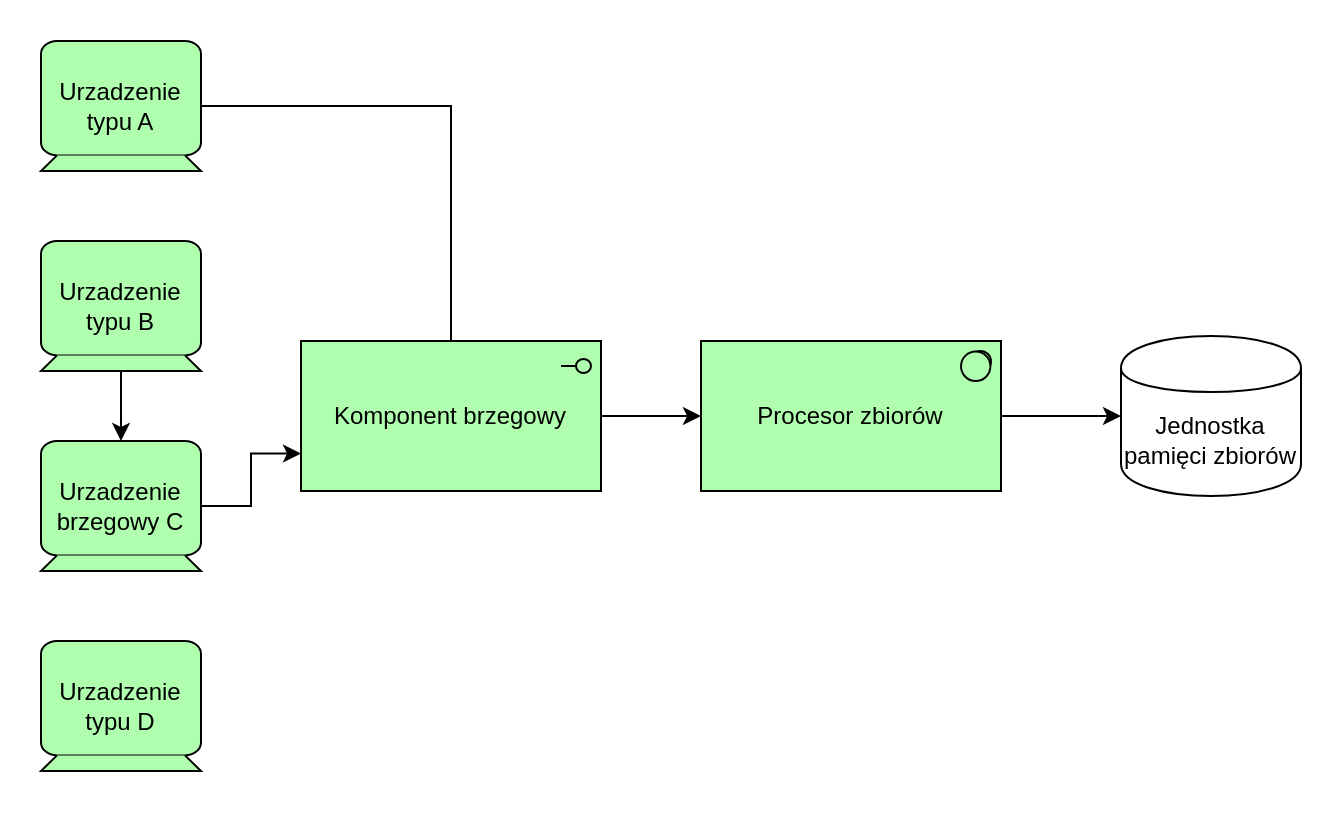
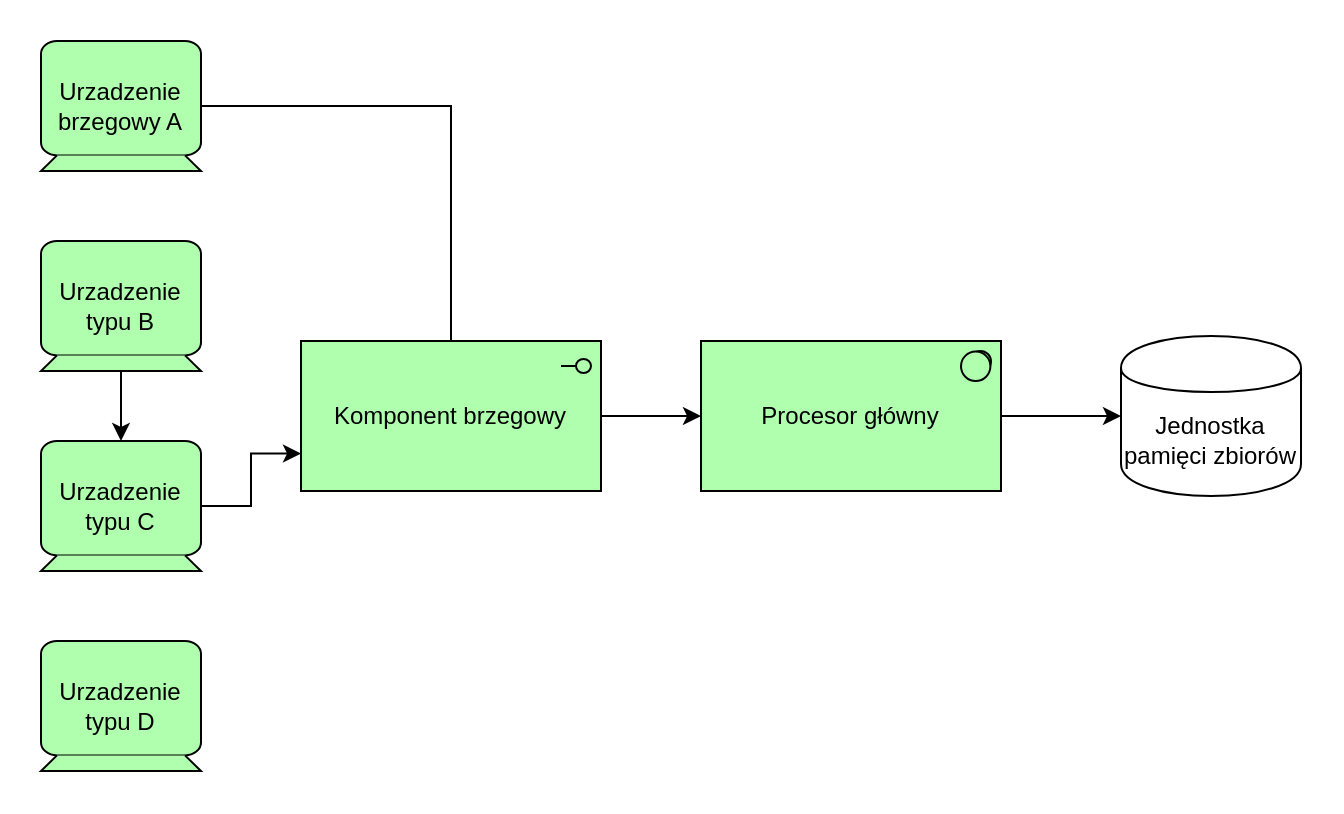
(121, 107) -> (121, 107)
(851, 417) -> (851, 417)
(121, 507) -> (121, 507)
